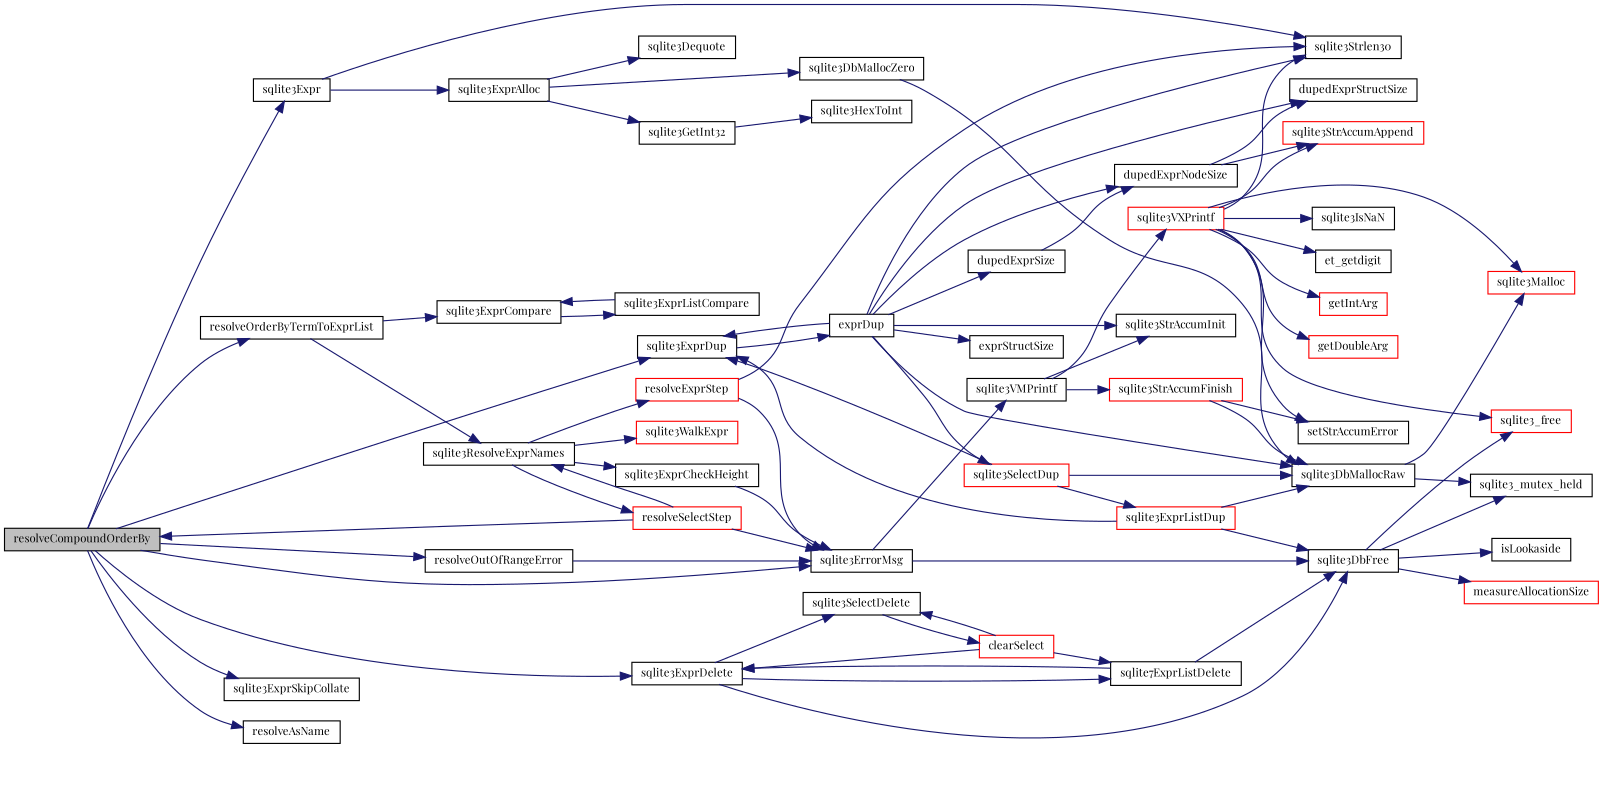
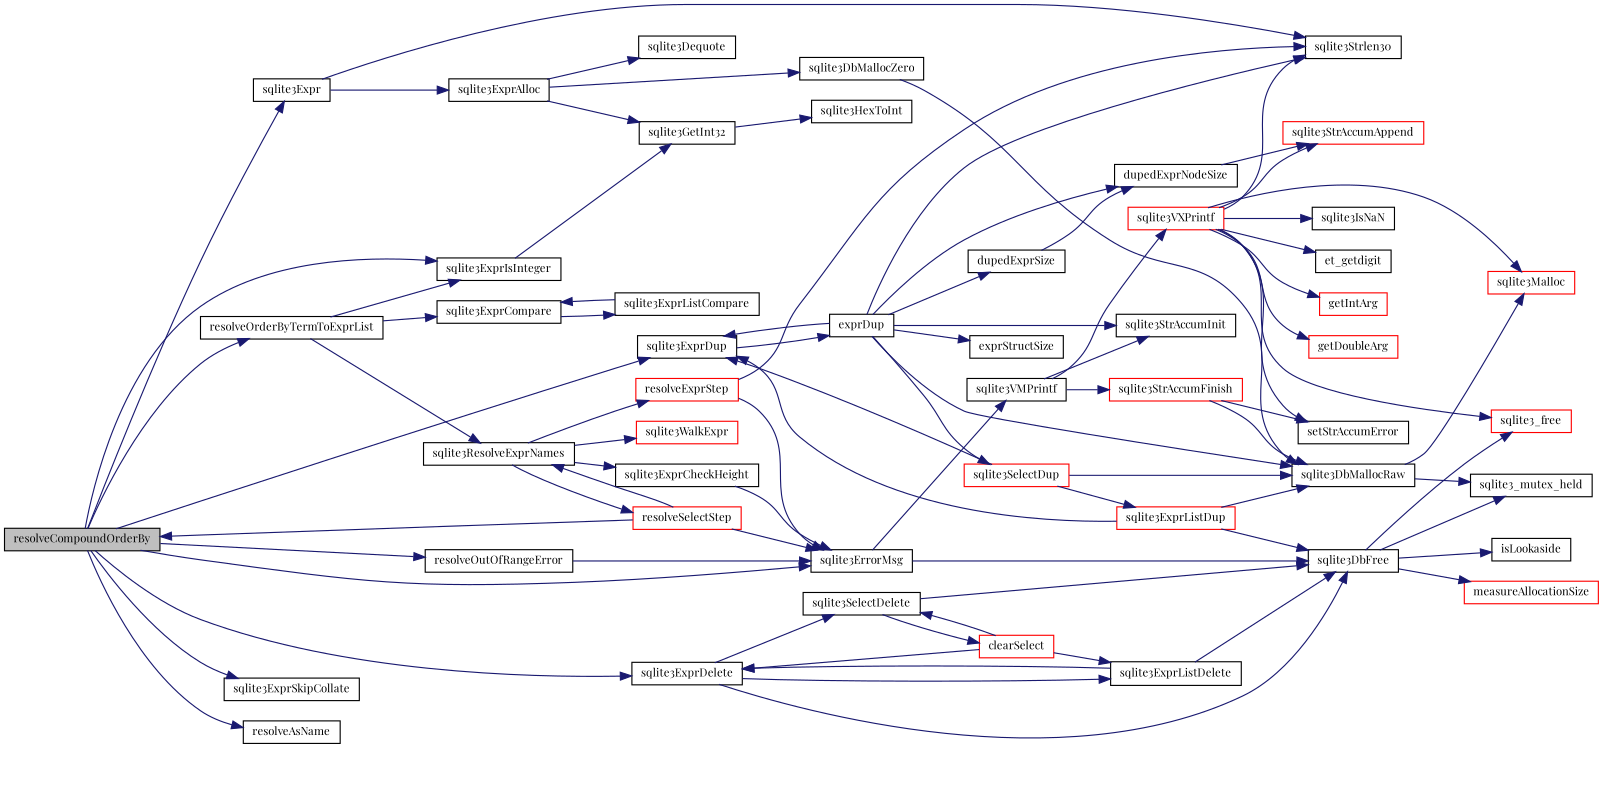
(1353, 90) -> none
none -> (499, 269)
none -> (1109, 582)
(1176, 674) -> (1176, 674)
